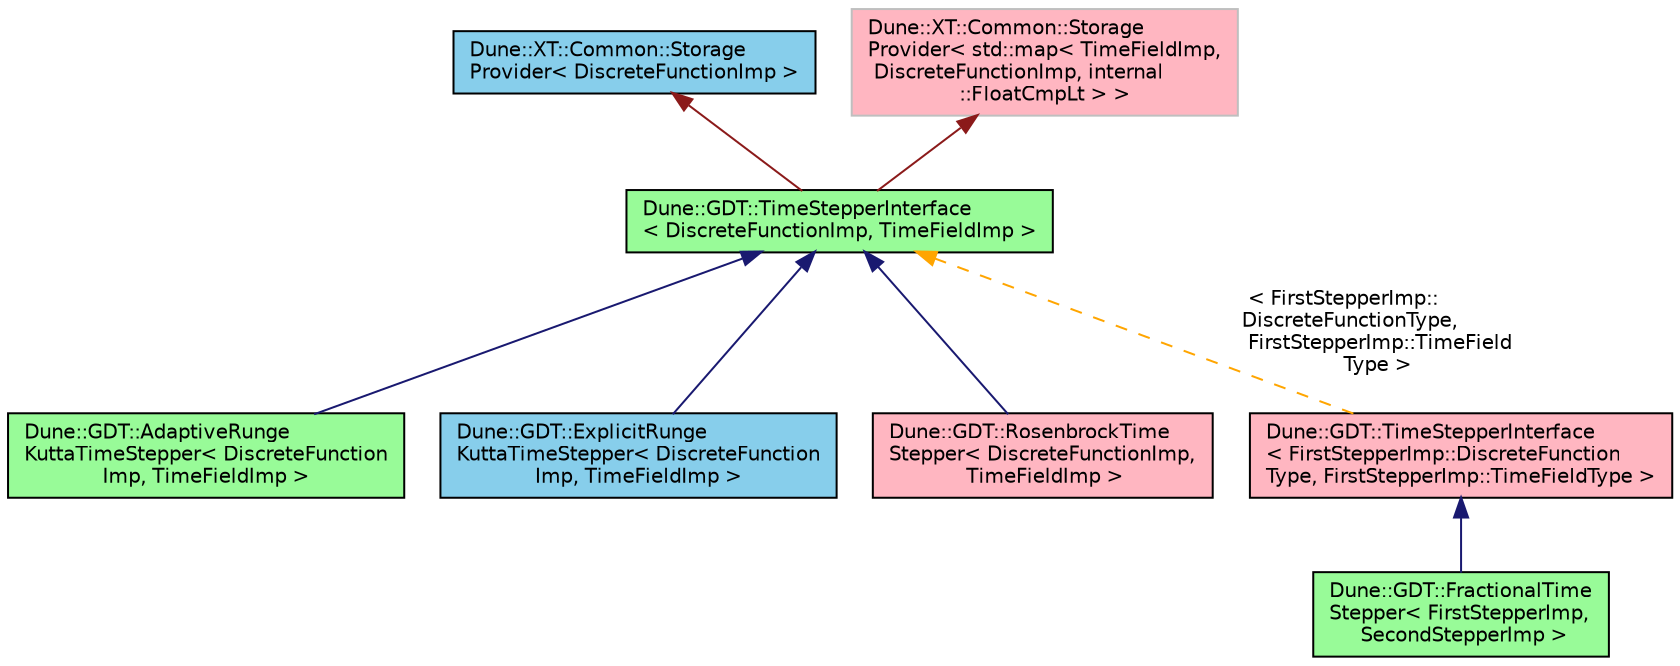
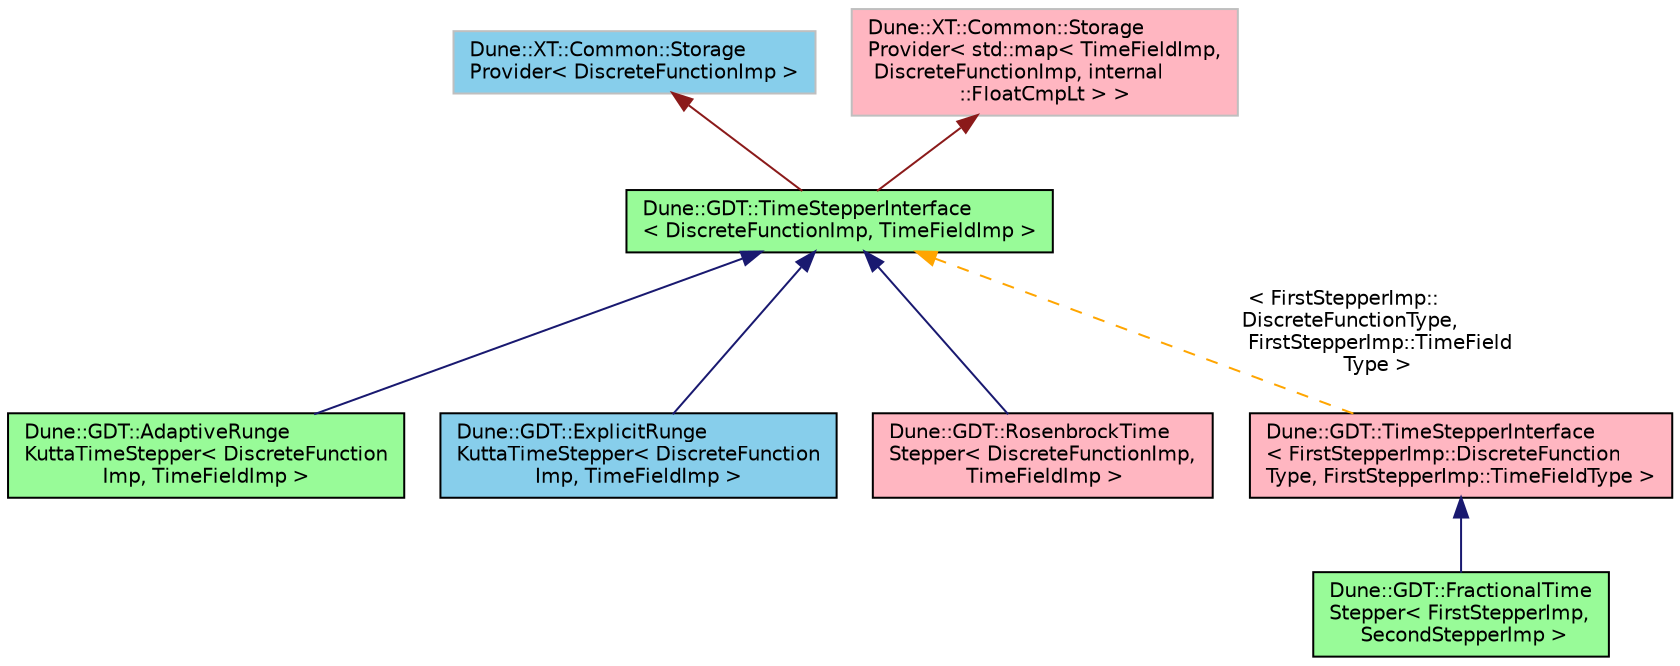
(635, 62) -> (635, 62)
